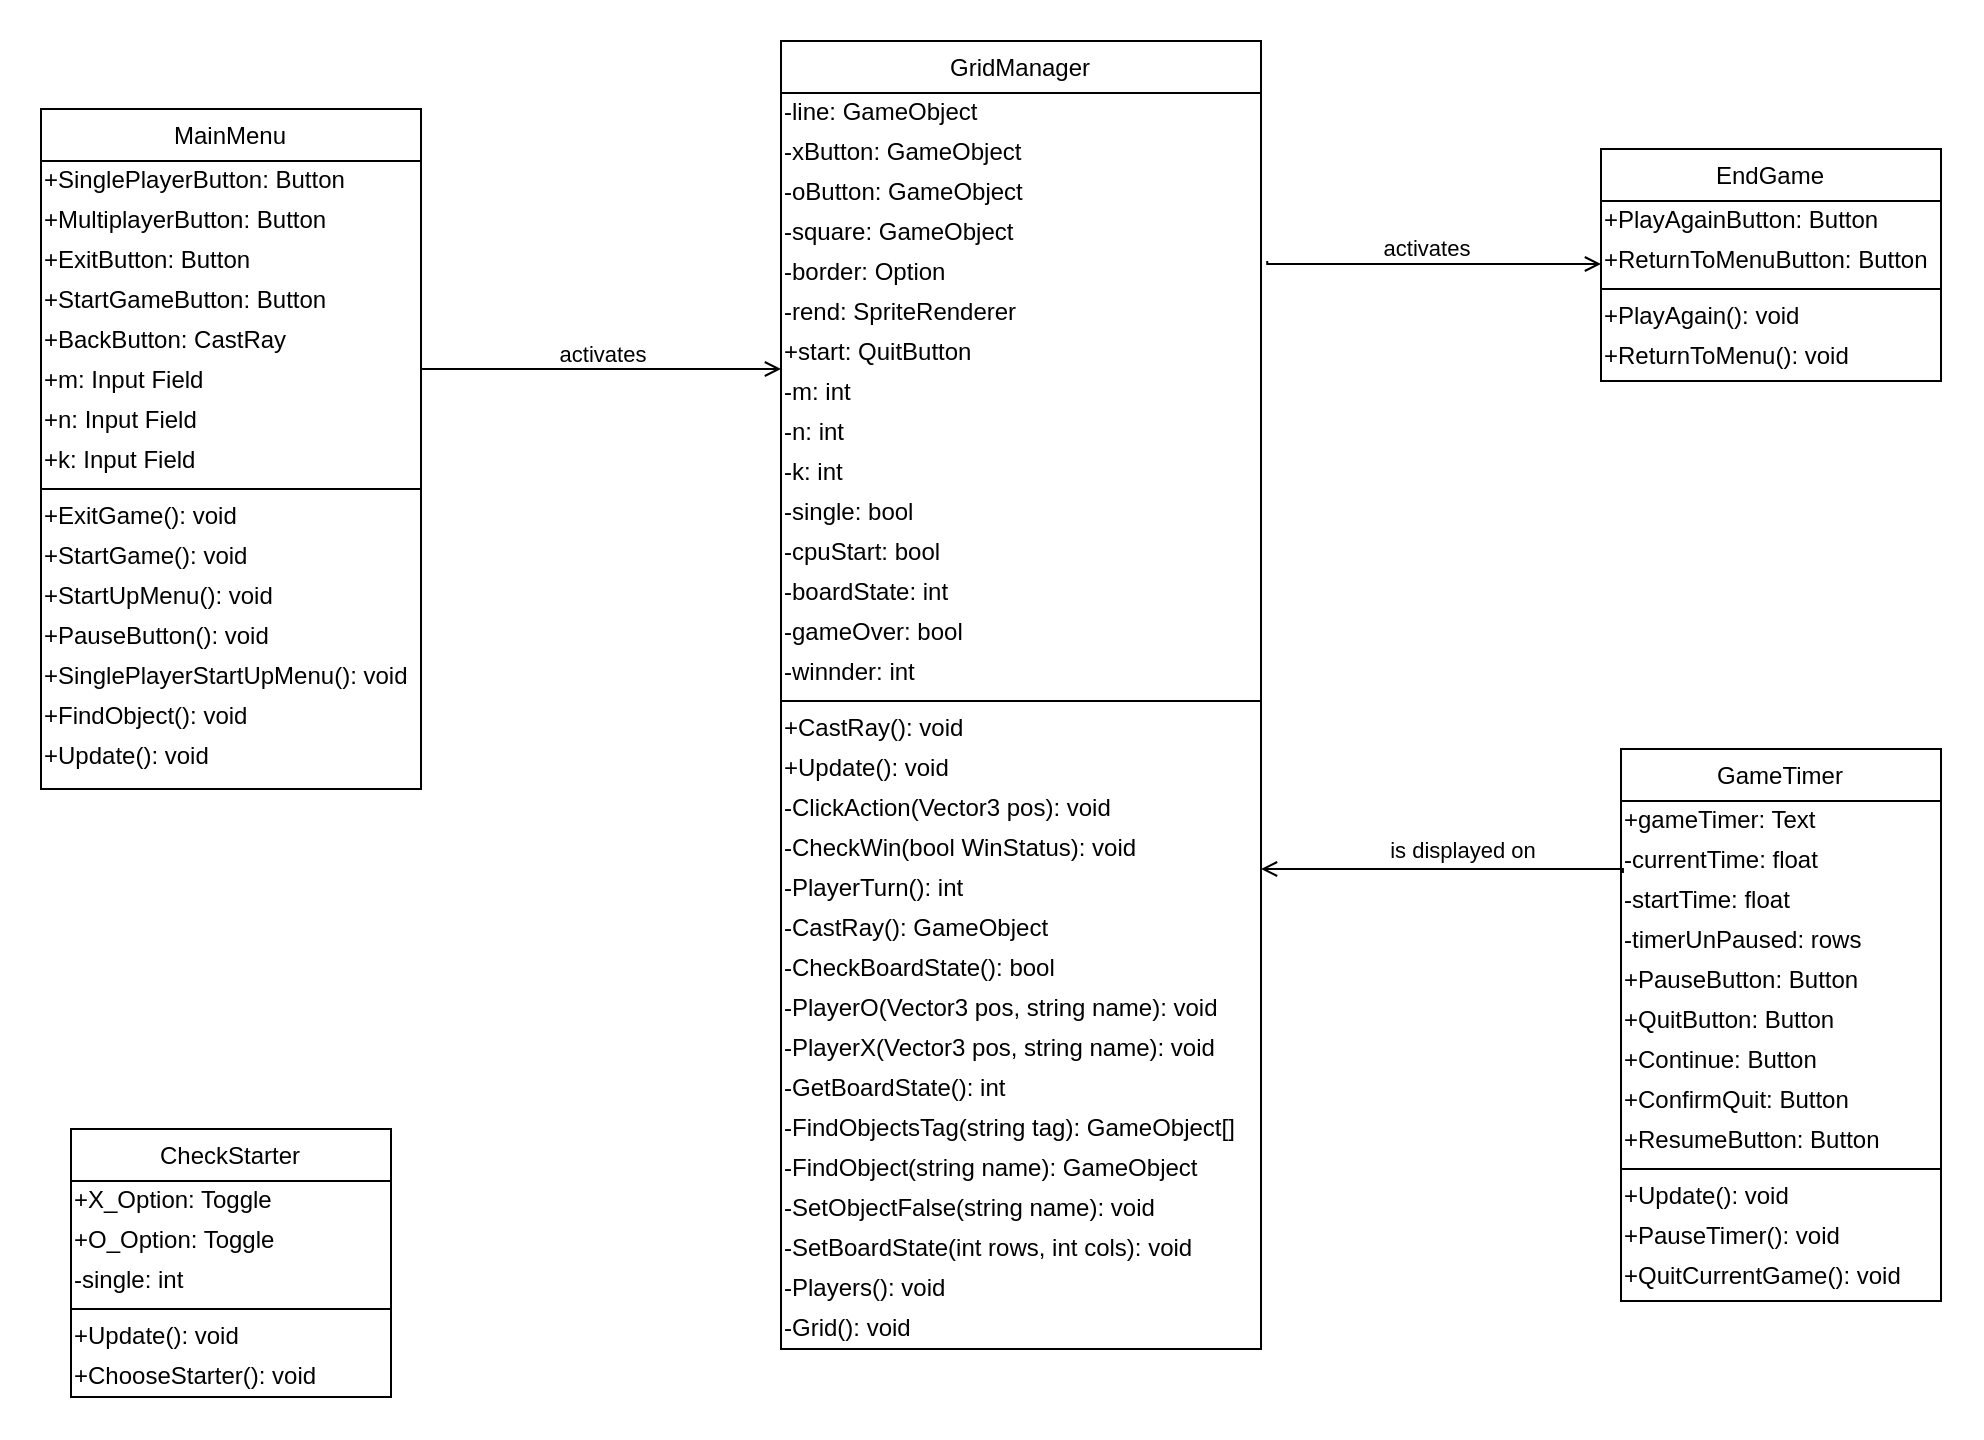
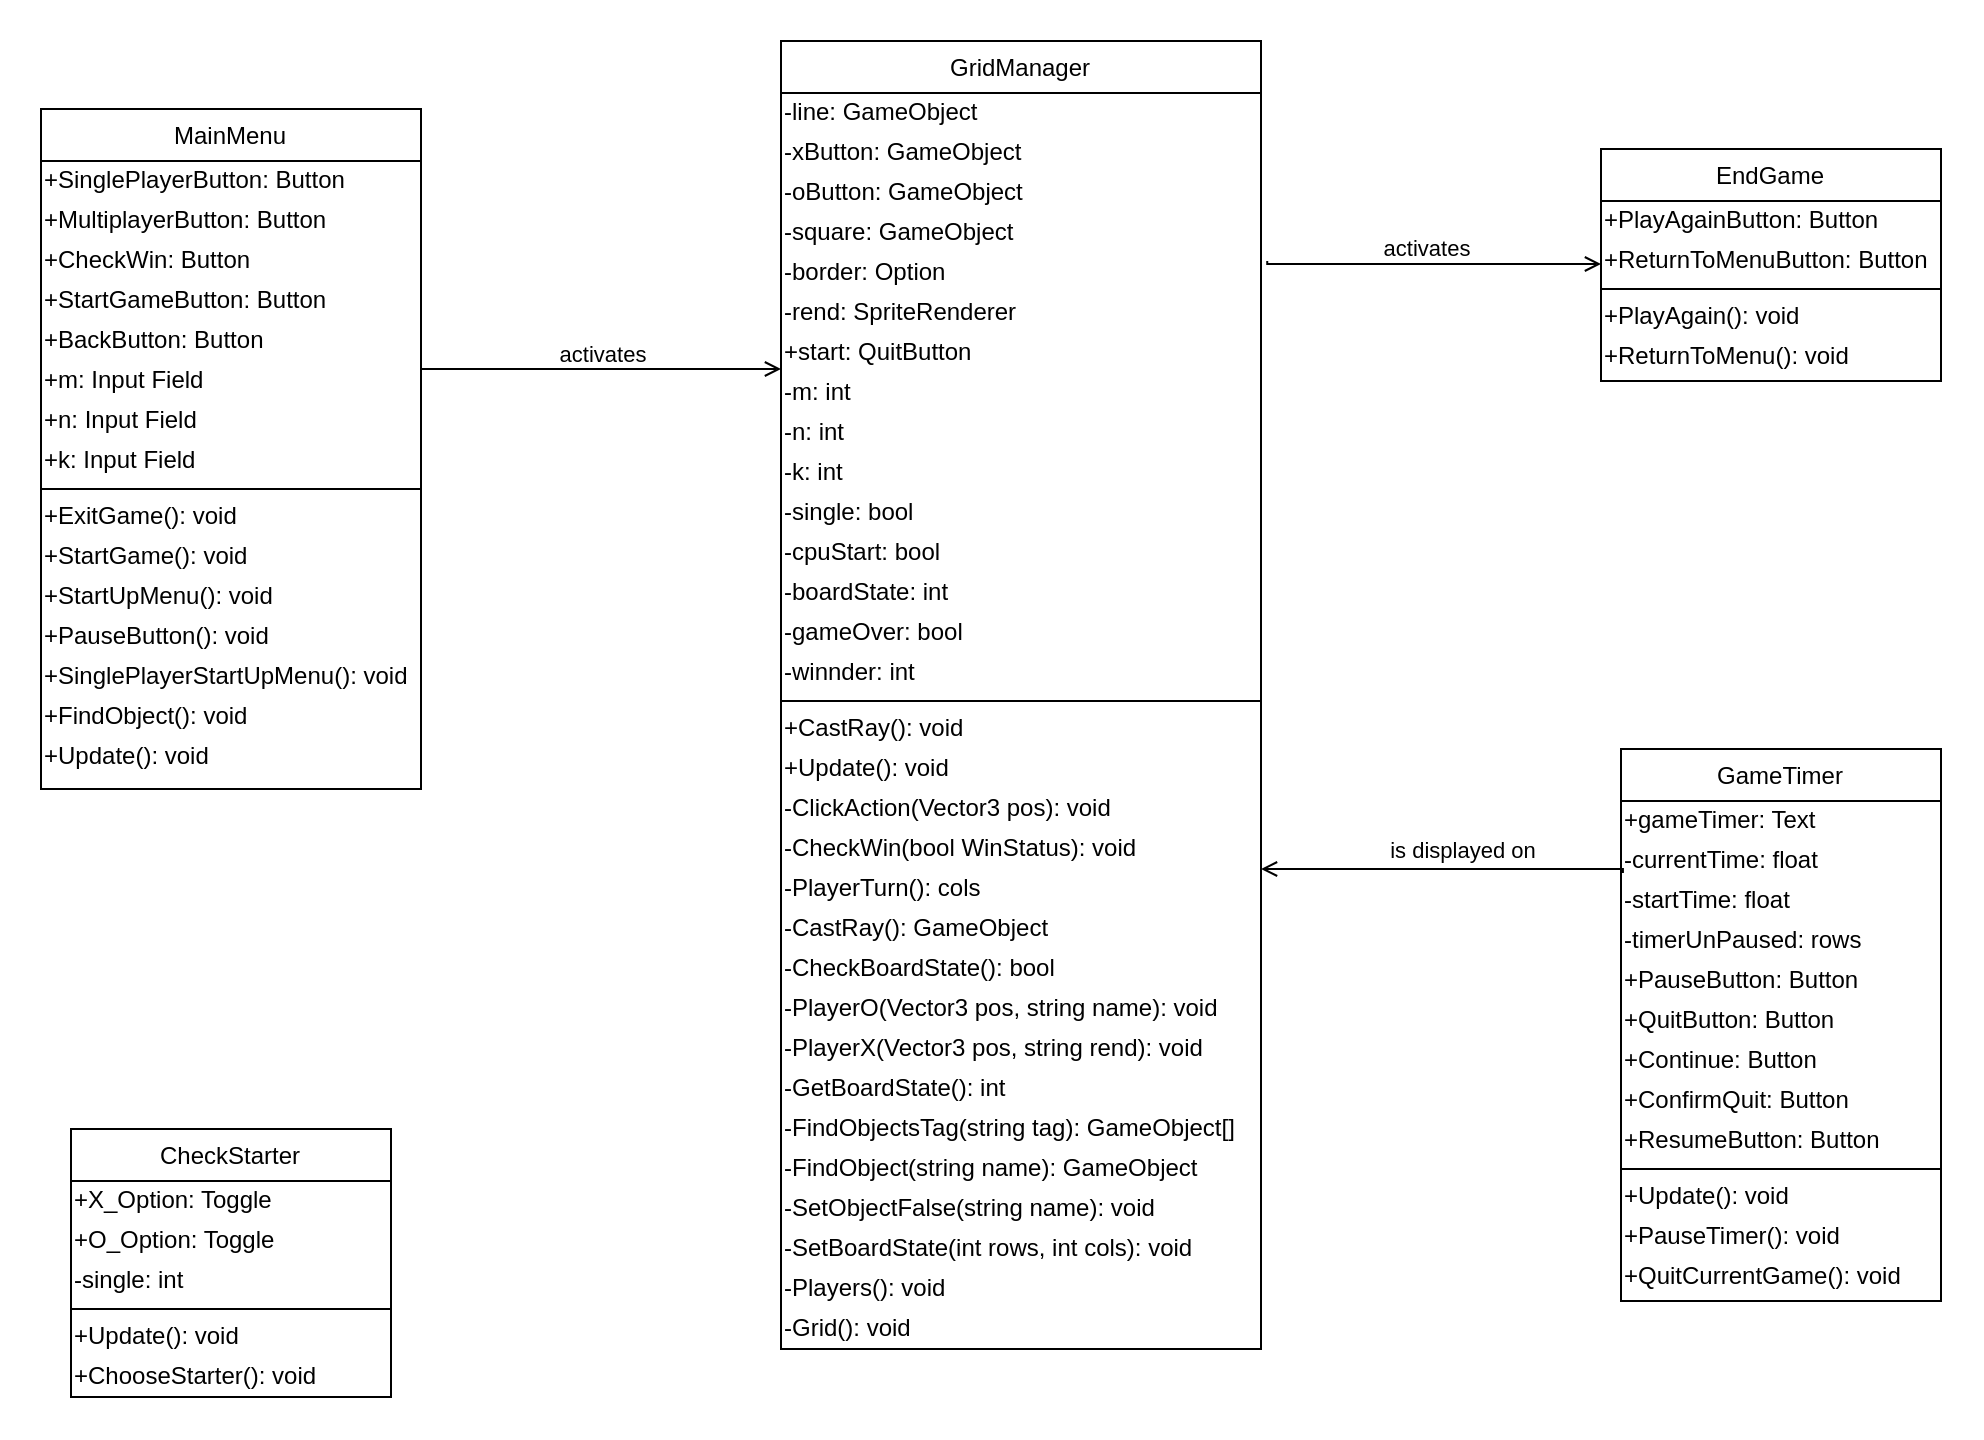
(163, 261) -> (150, 261)
(173, 341) -> (166, 341)
(893, 889) -> (900, 889)
(1026, 1049) -> (1026, 1049)
